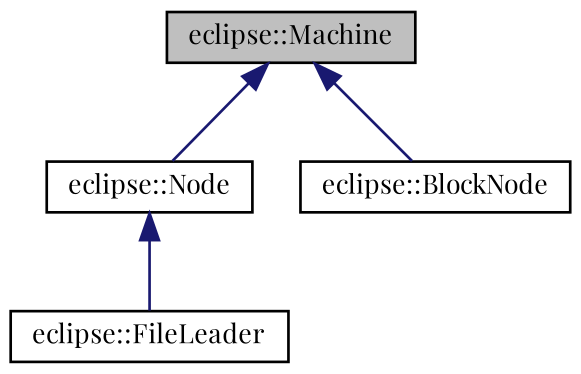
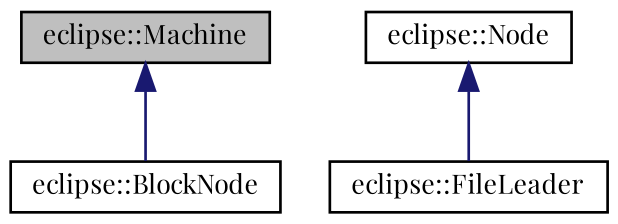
(210, 122) -> none
